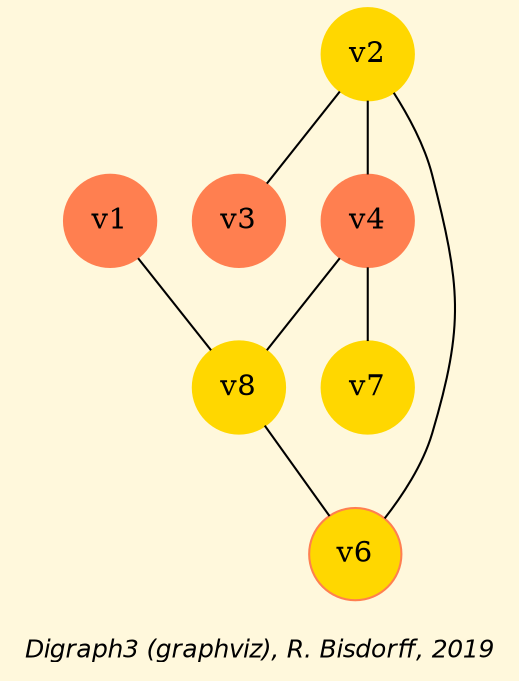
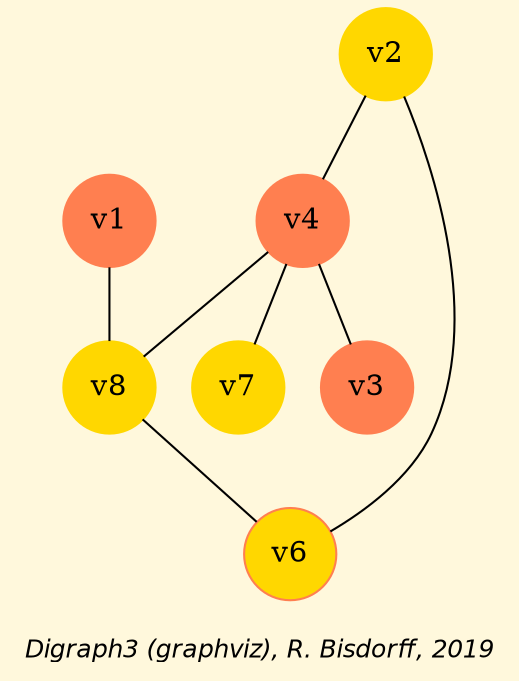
(303, 138) -> (335, 304)
